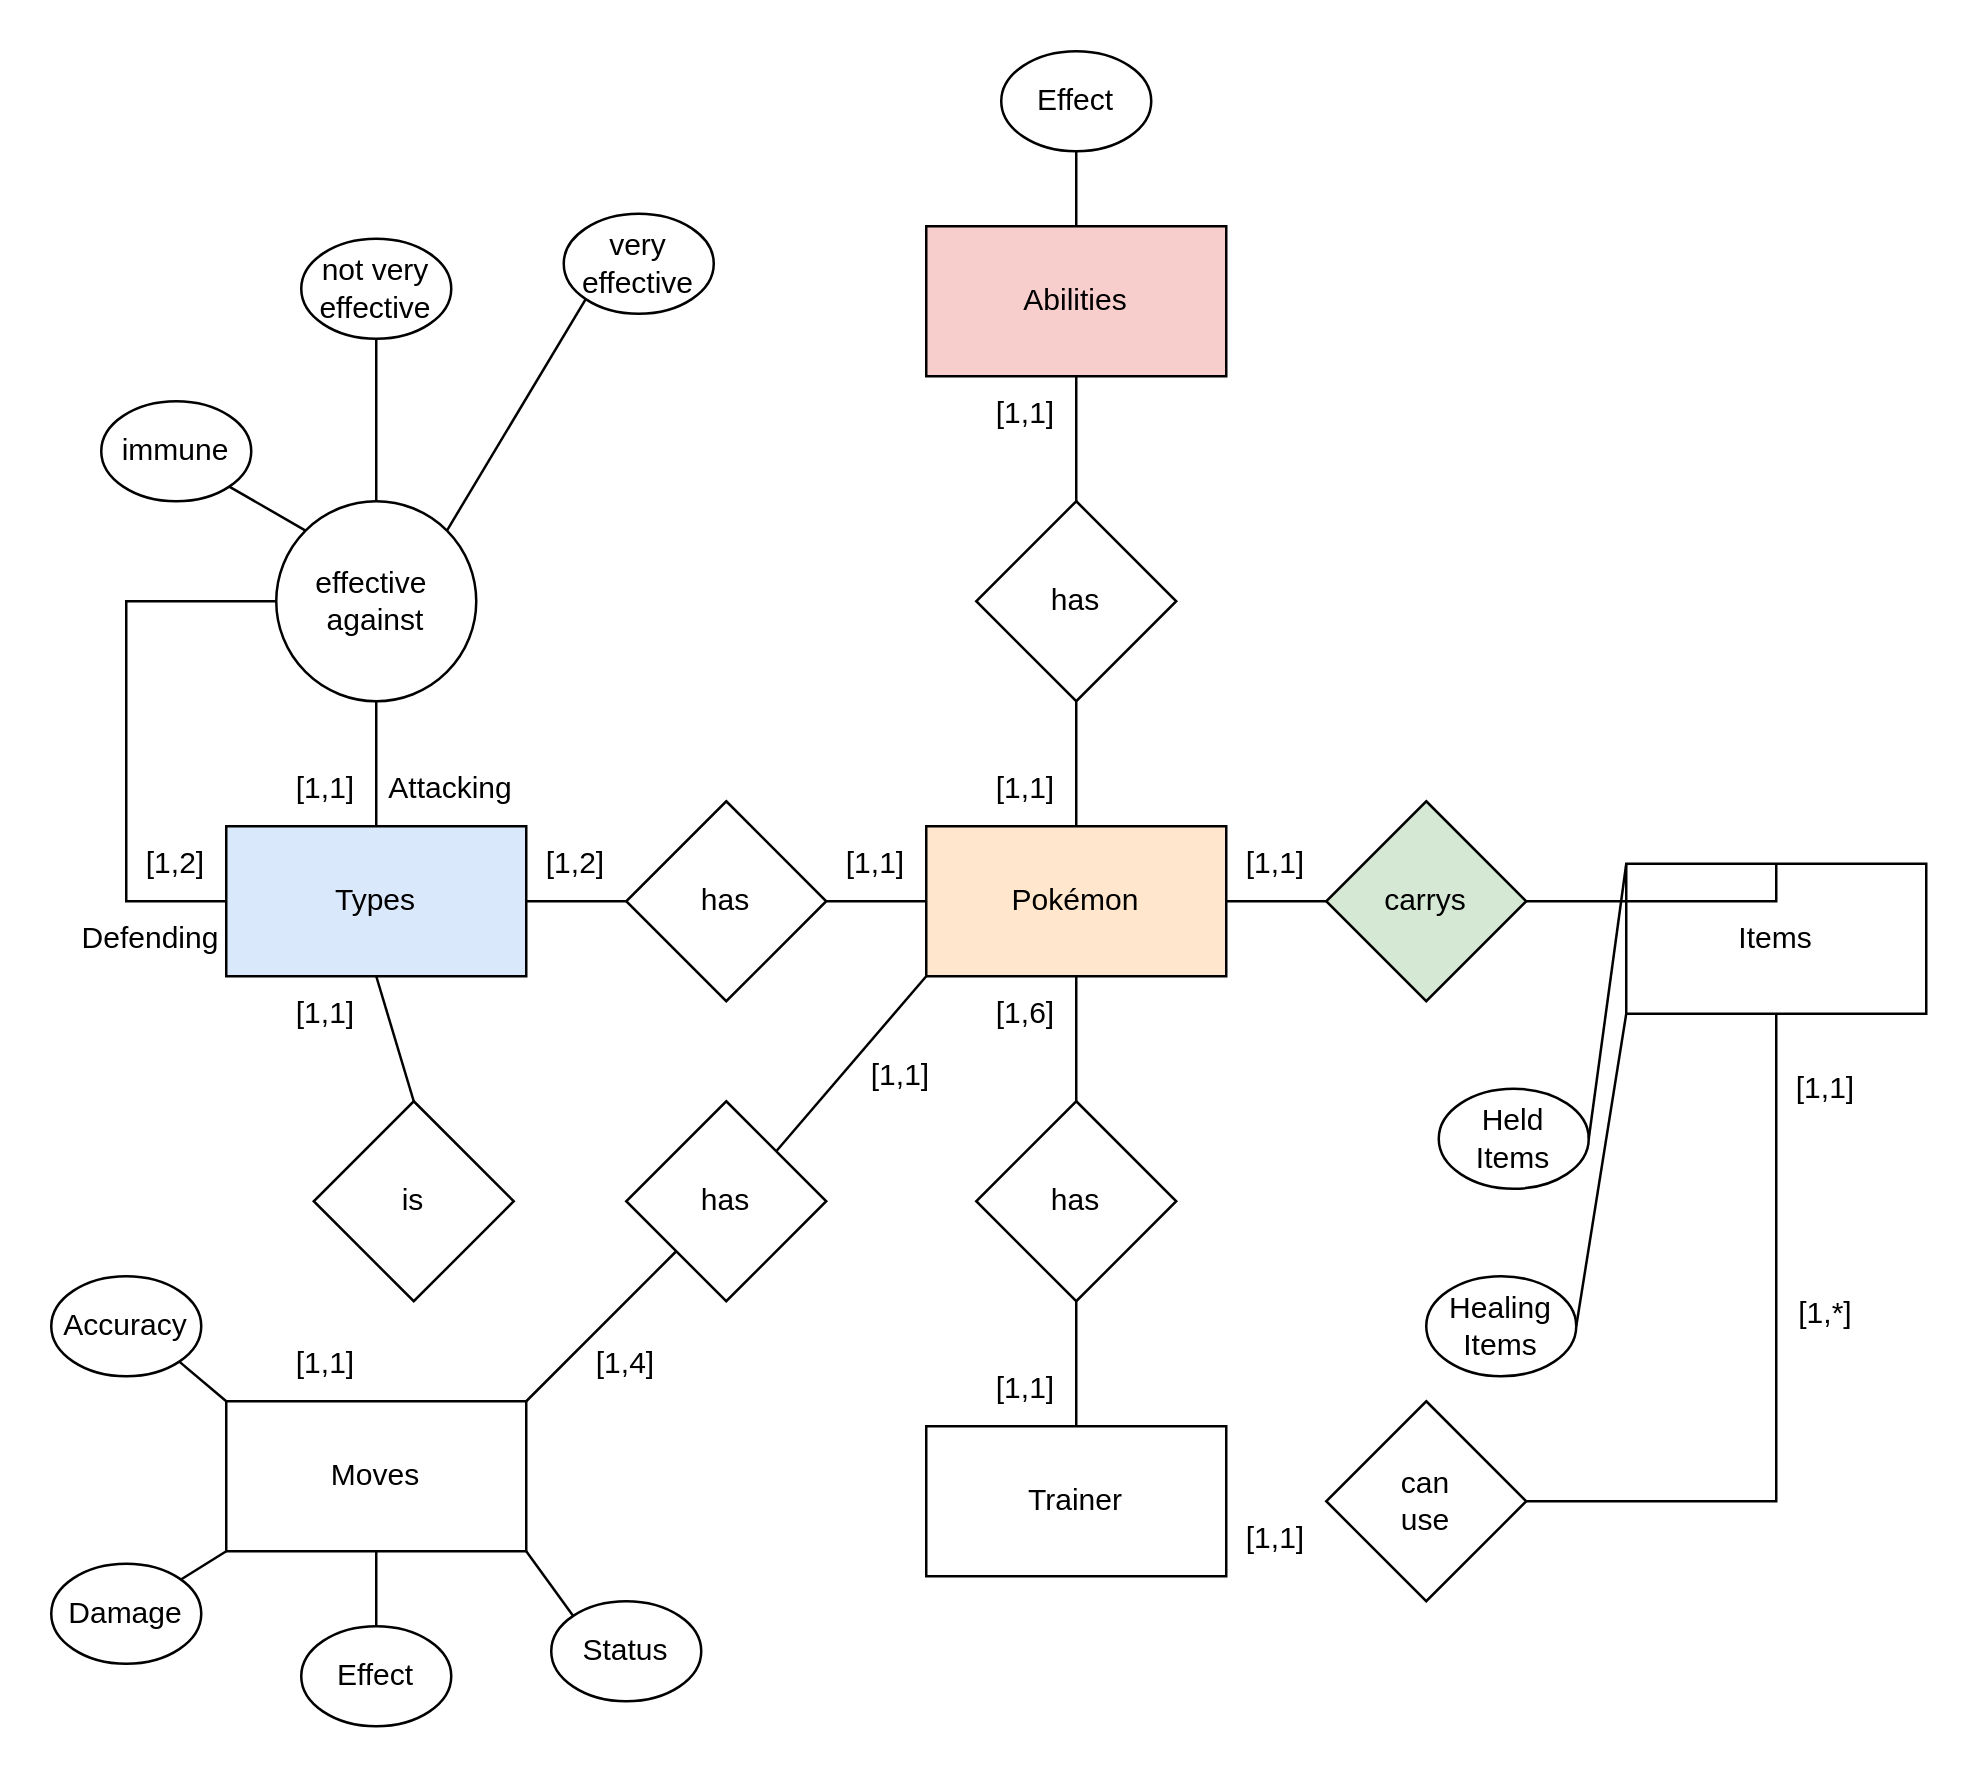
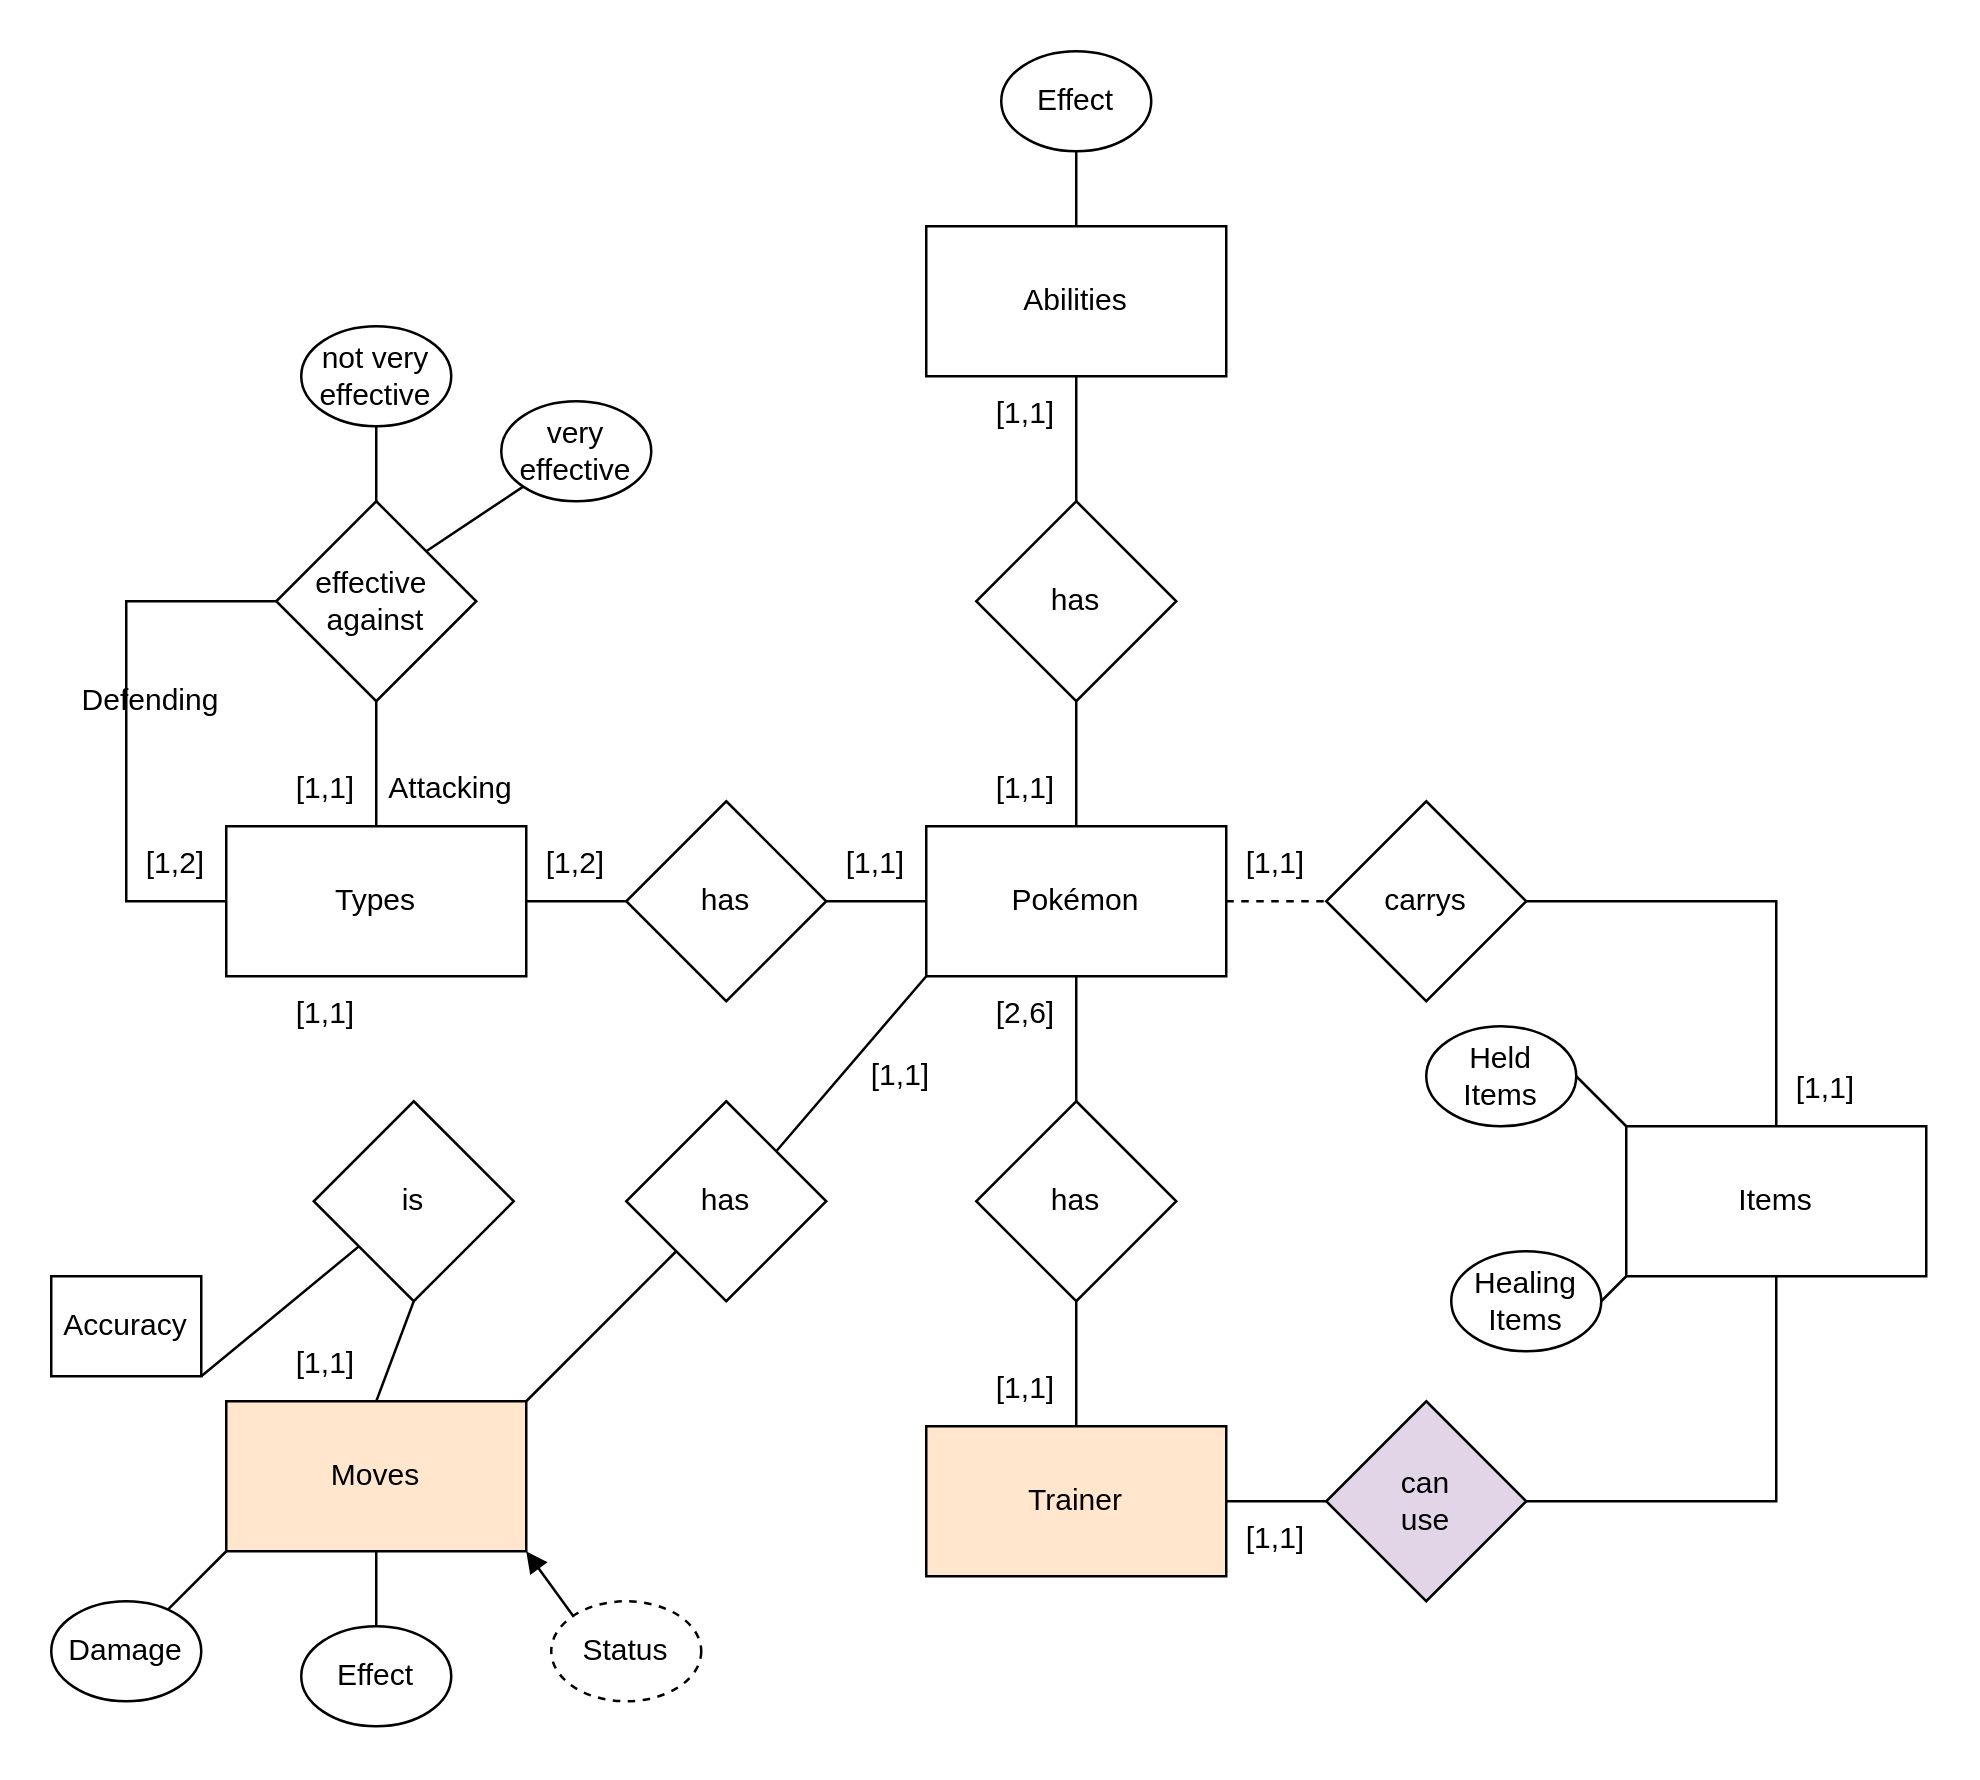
(639, 264) -> (576, 451)
(376, 289) -> (376, 376)
(1076, 301) -> (1076, 301)
(176, 451) -> none
(267, 509) -> none
(376, 601) -> (376, 601)
(376, 901) -> (376, 901)
(1076, 901) -> (1076, 901)
(1279, 901) -> (1279, 901)
(1426, 901) -> (1426, 901)
(151, 939) -> (151, 701)
(1776, 939) -> (1776, 1201)
(1026, 1014) -> (1026, 1014)
(395, 1039) -> none
(1514, 1139) -> (1501, 1076)
(1826, 1314) -> none
(126, 1326) -> (126, 1326)
(1501, 1326) -> (1526, 1301)
none -> (395, 1351)
(626, 1364) -> none
(202, 1381) -> (280, 1311)
(376, 1476) -> (376, 1476)
(1076, 1501) -> (1076, 1501)
none -> (1276, 1501)
(1426, 1501) -> (1426, 1501)
(533, 1561) -> (539, 1568)
(126, 1614) -> (126, 1651)
(626, 1651) -> (626, 1651)
